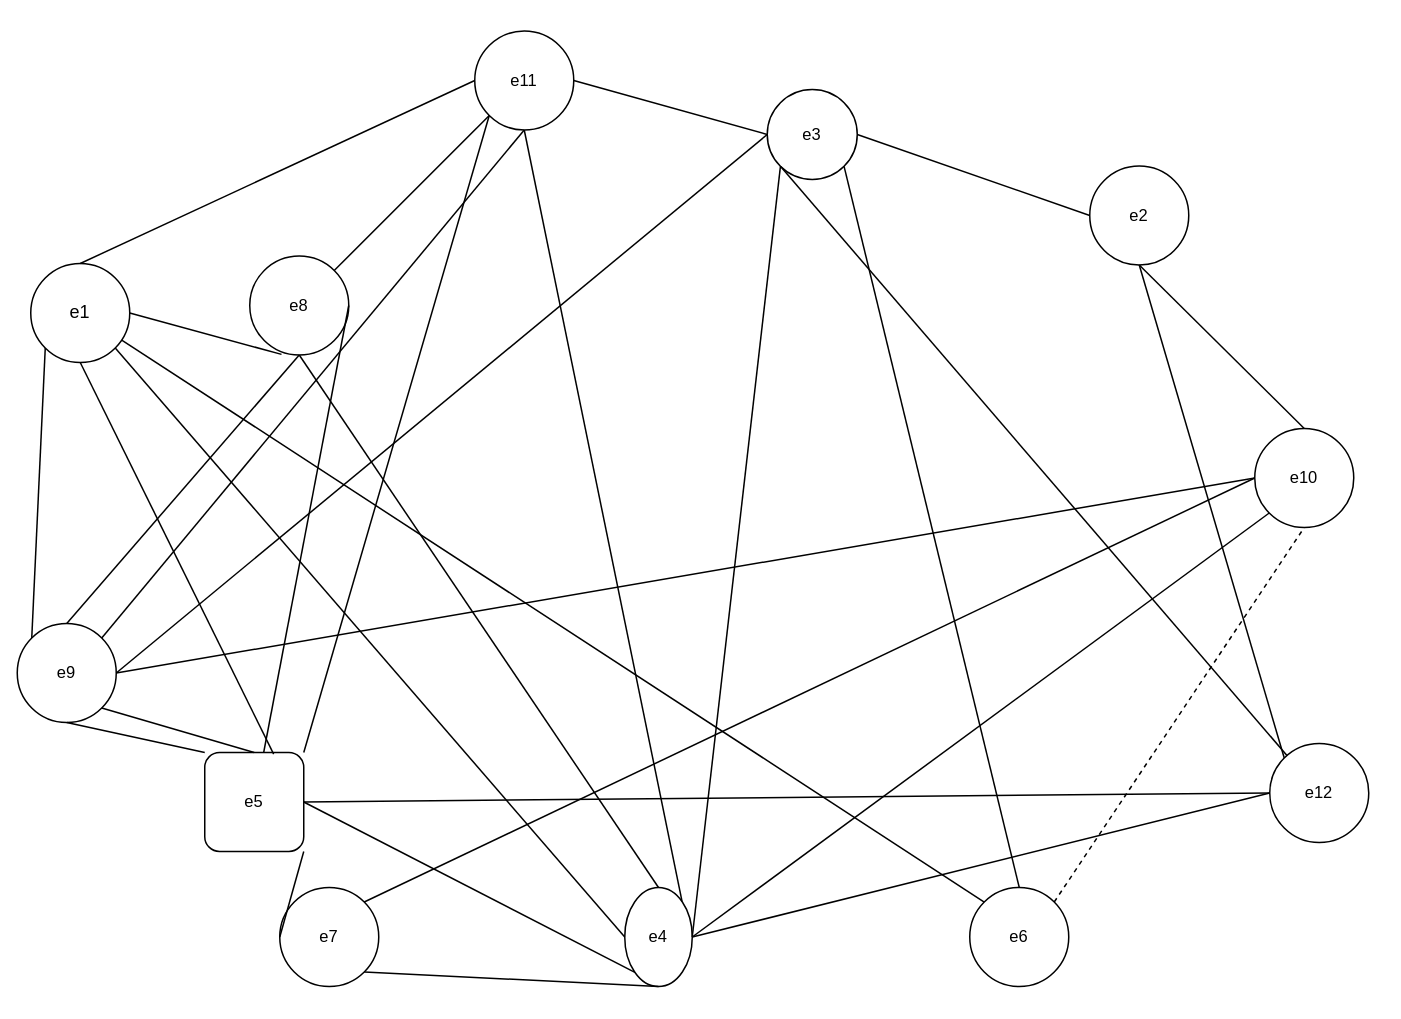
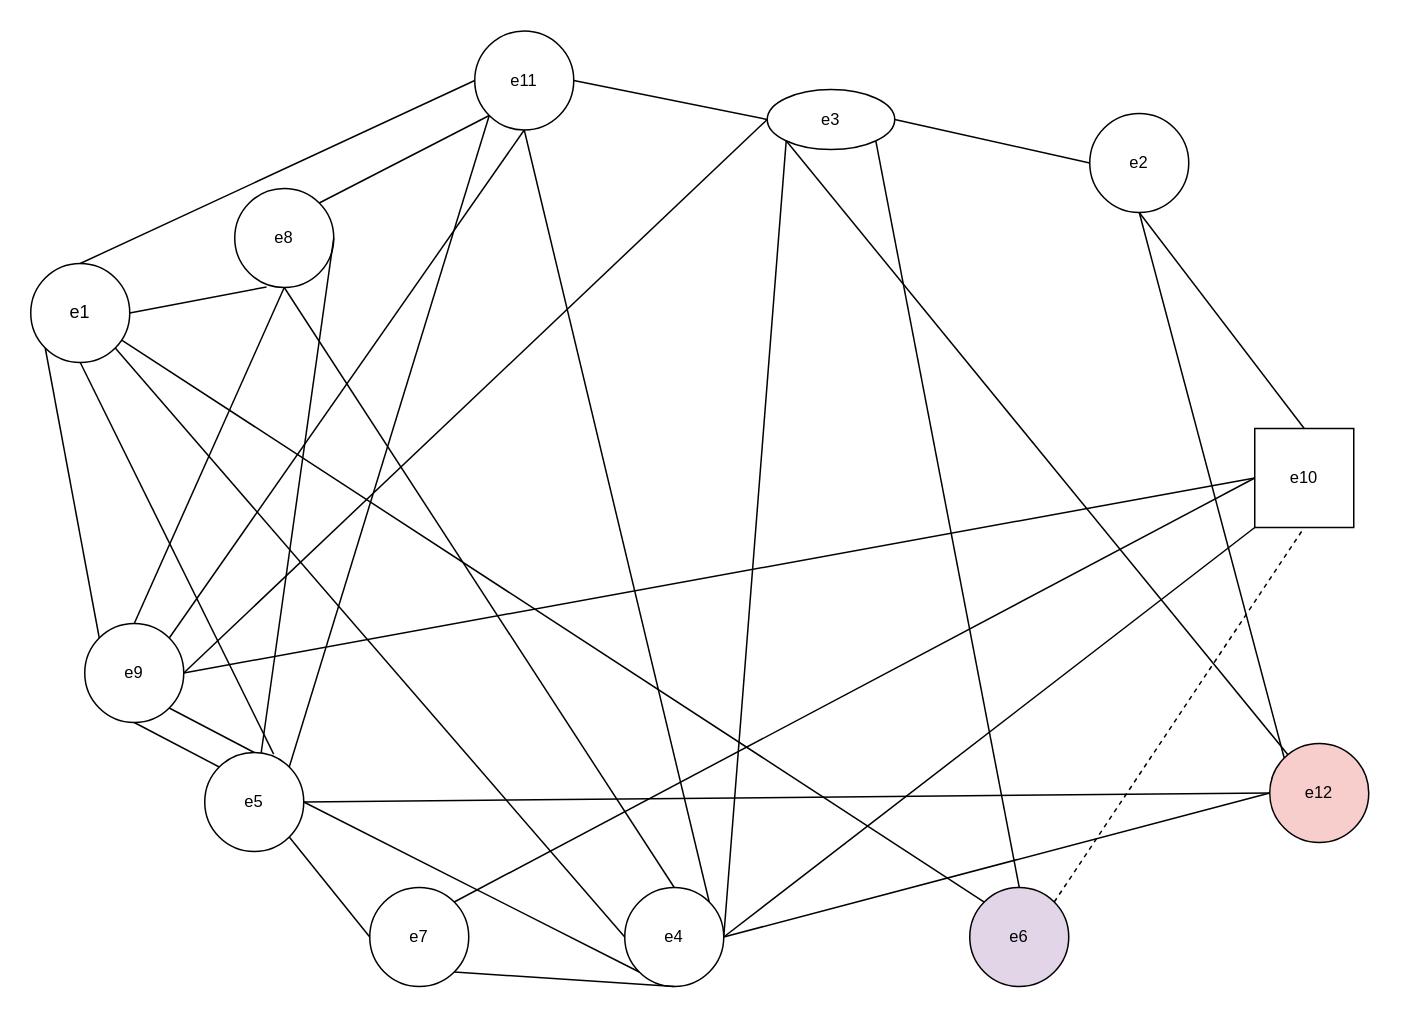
(812, 134) -> (831, 119)
(1139, 215) -> (1139, 163)
(299, 305) -> (284, 238)
(1304, 478) -> (1304, 478)
(67, 673) -> (134, 673)
(1319, 793) -> (1319, 793)
(254, 802) -> (254, 802)
(329, 937) -> (419, 937)
(659, 937) -> (674, 937)
(1019, 937) -> (1019, 937)
